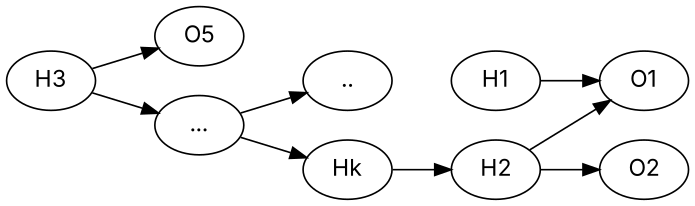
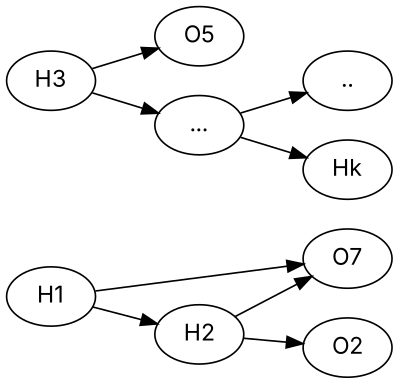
(644, 81) -> (348, 259)
(414, 170) -> (117, 313)
